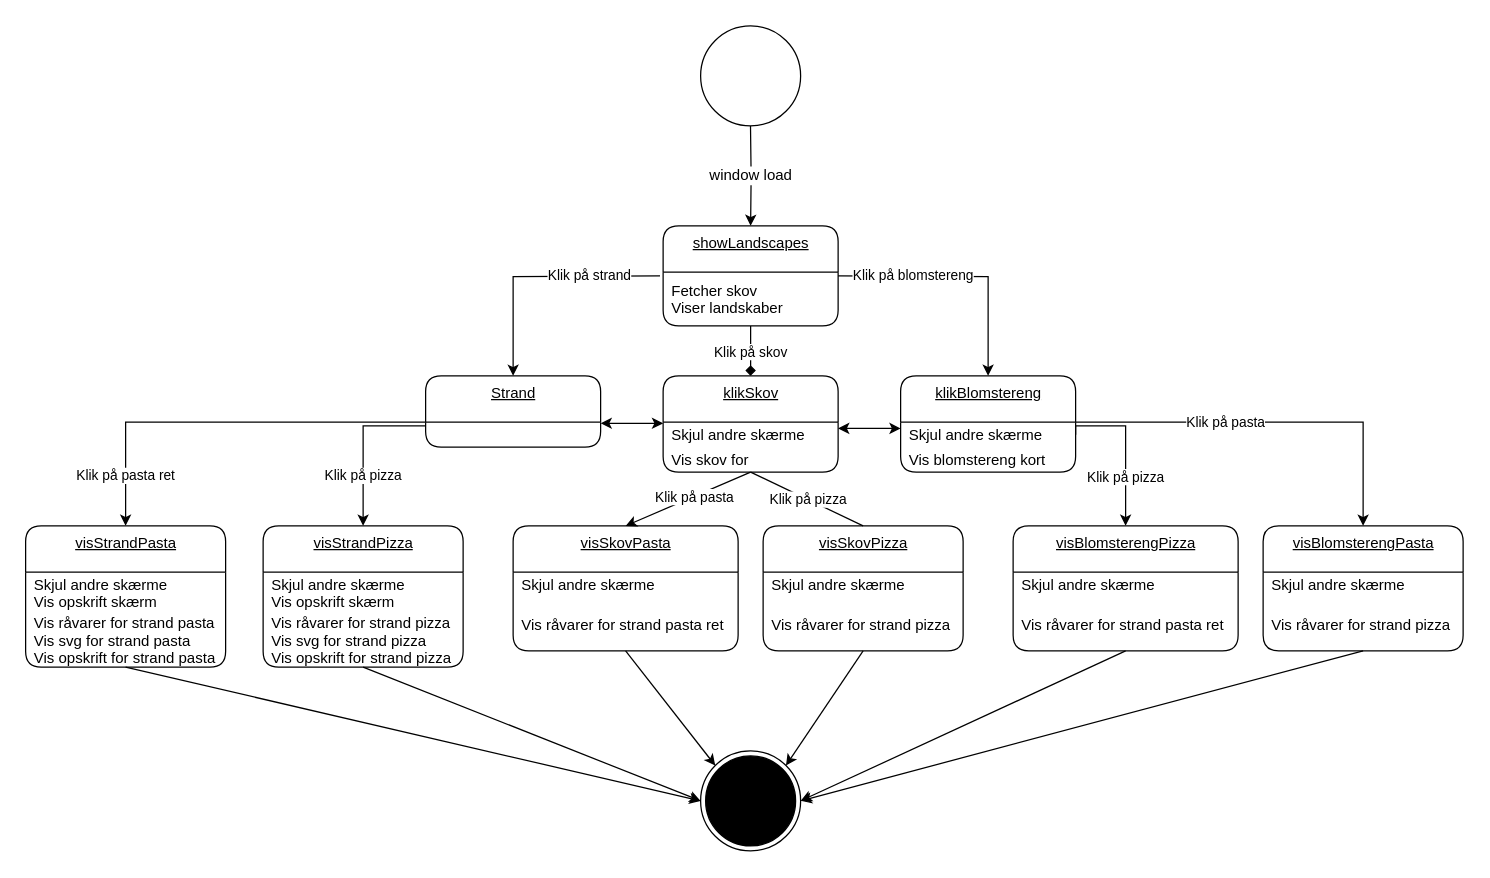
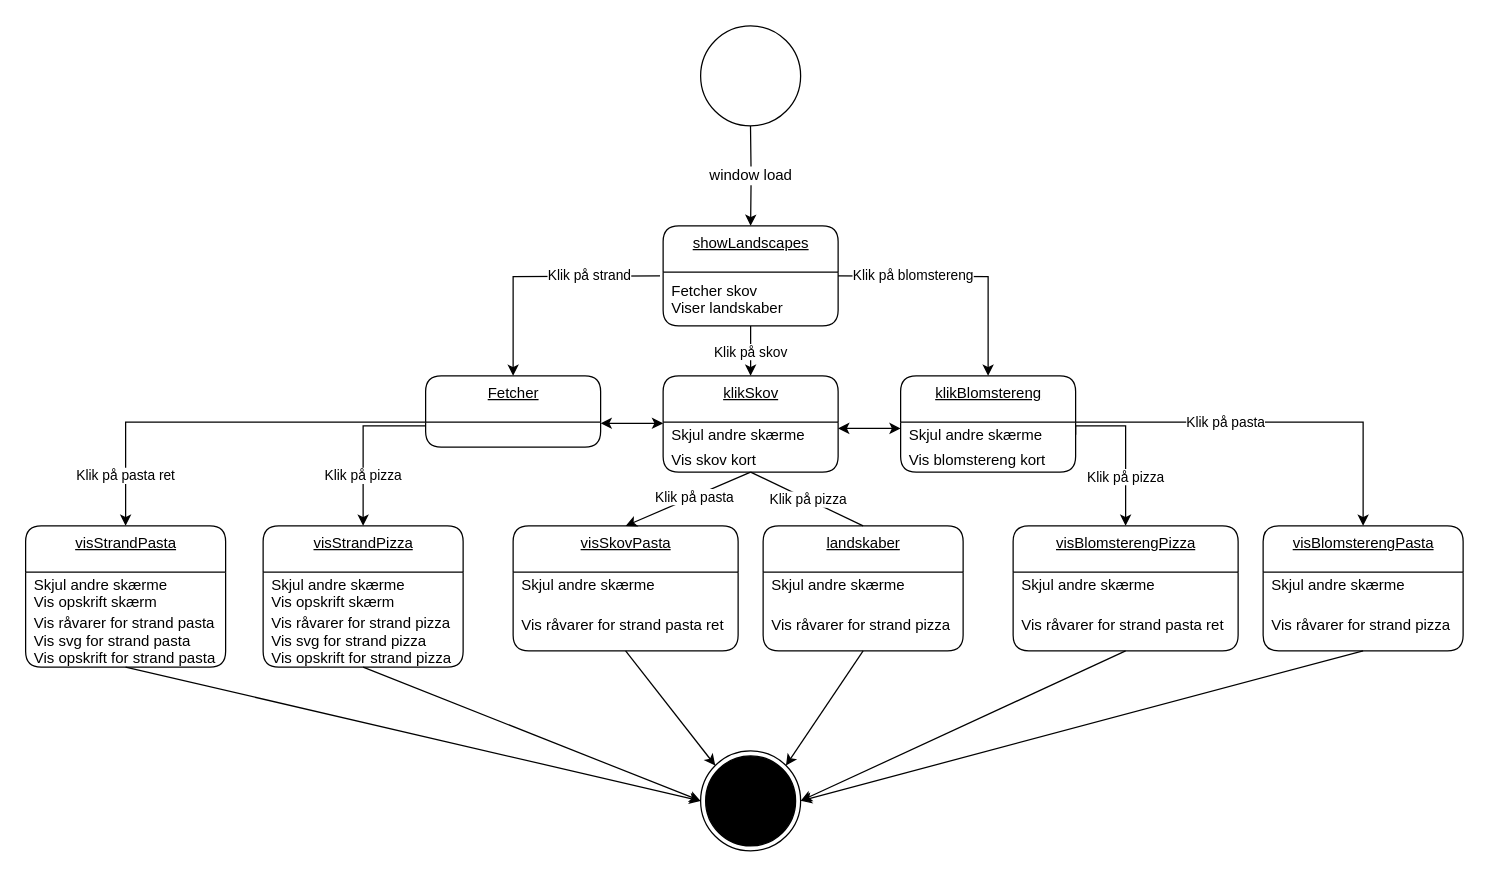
(751, 365) -> (751, 366)
(514, 393) -> (514, 393)
(716, 460) -> (720, 460)
(864, 543) -> (864, 543)
